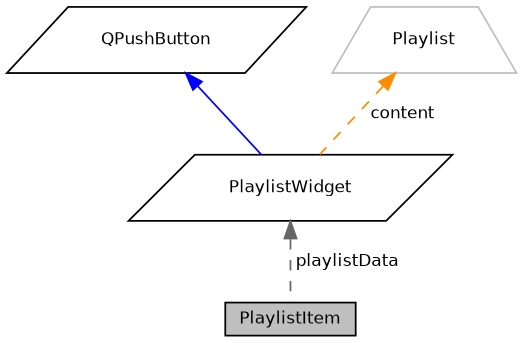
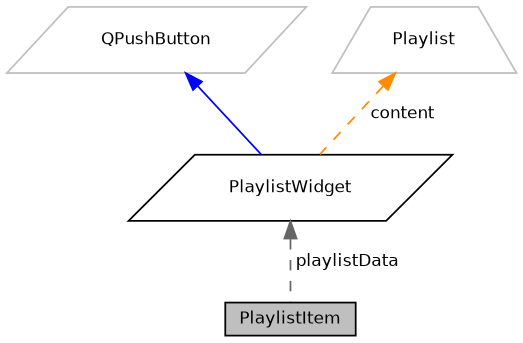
(157, 40) -> (157, 40)
